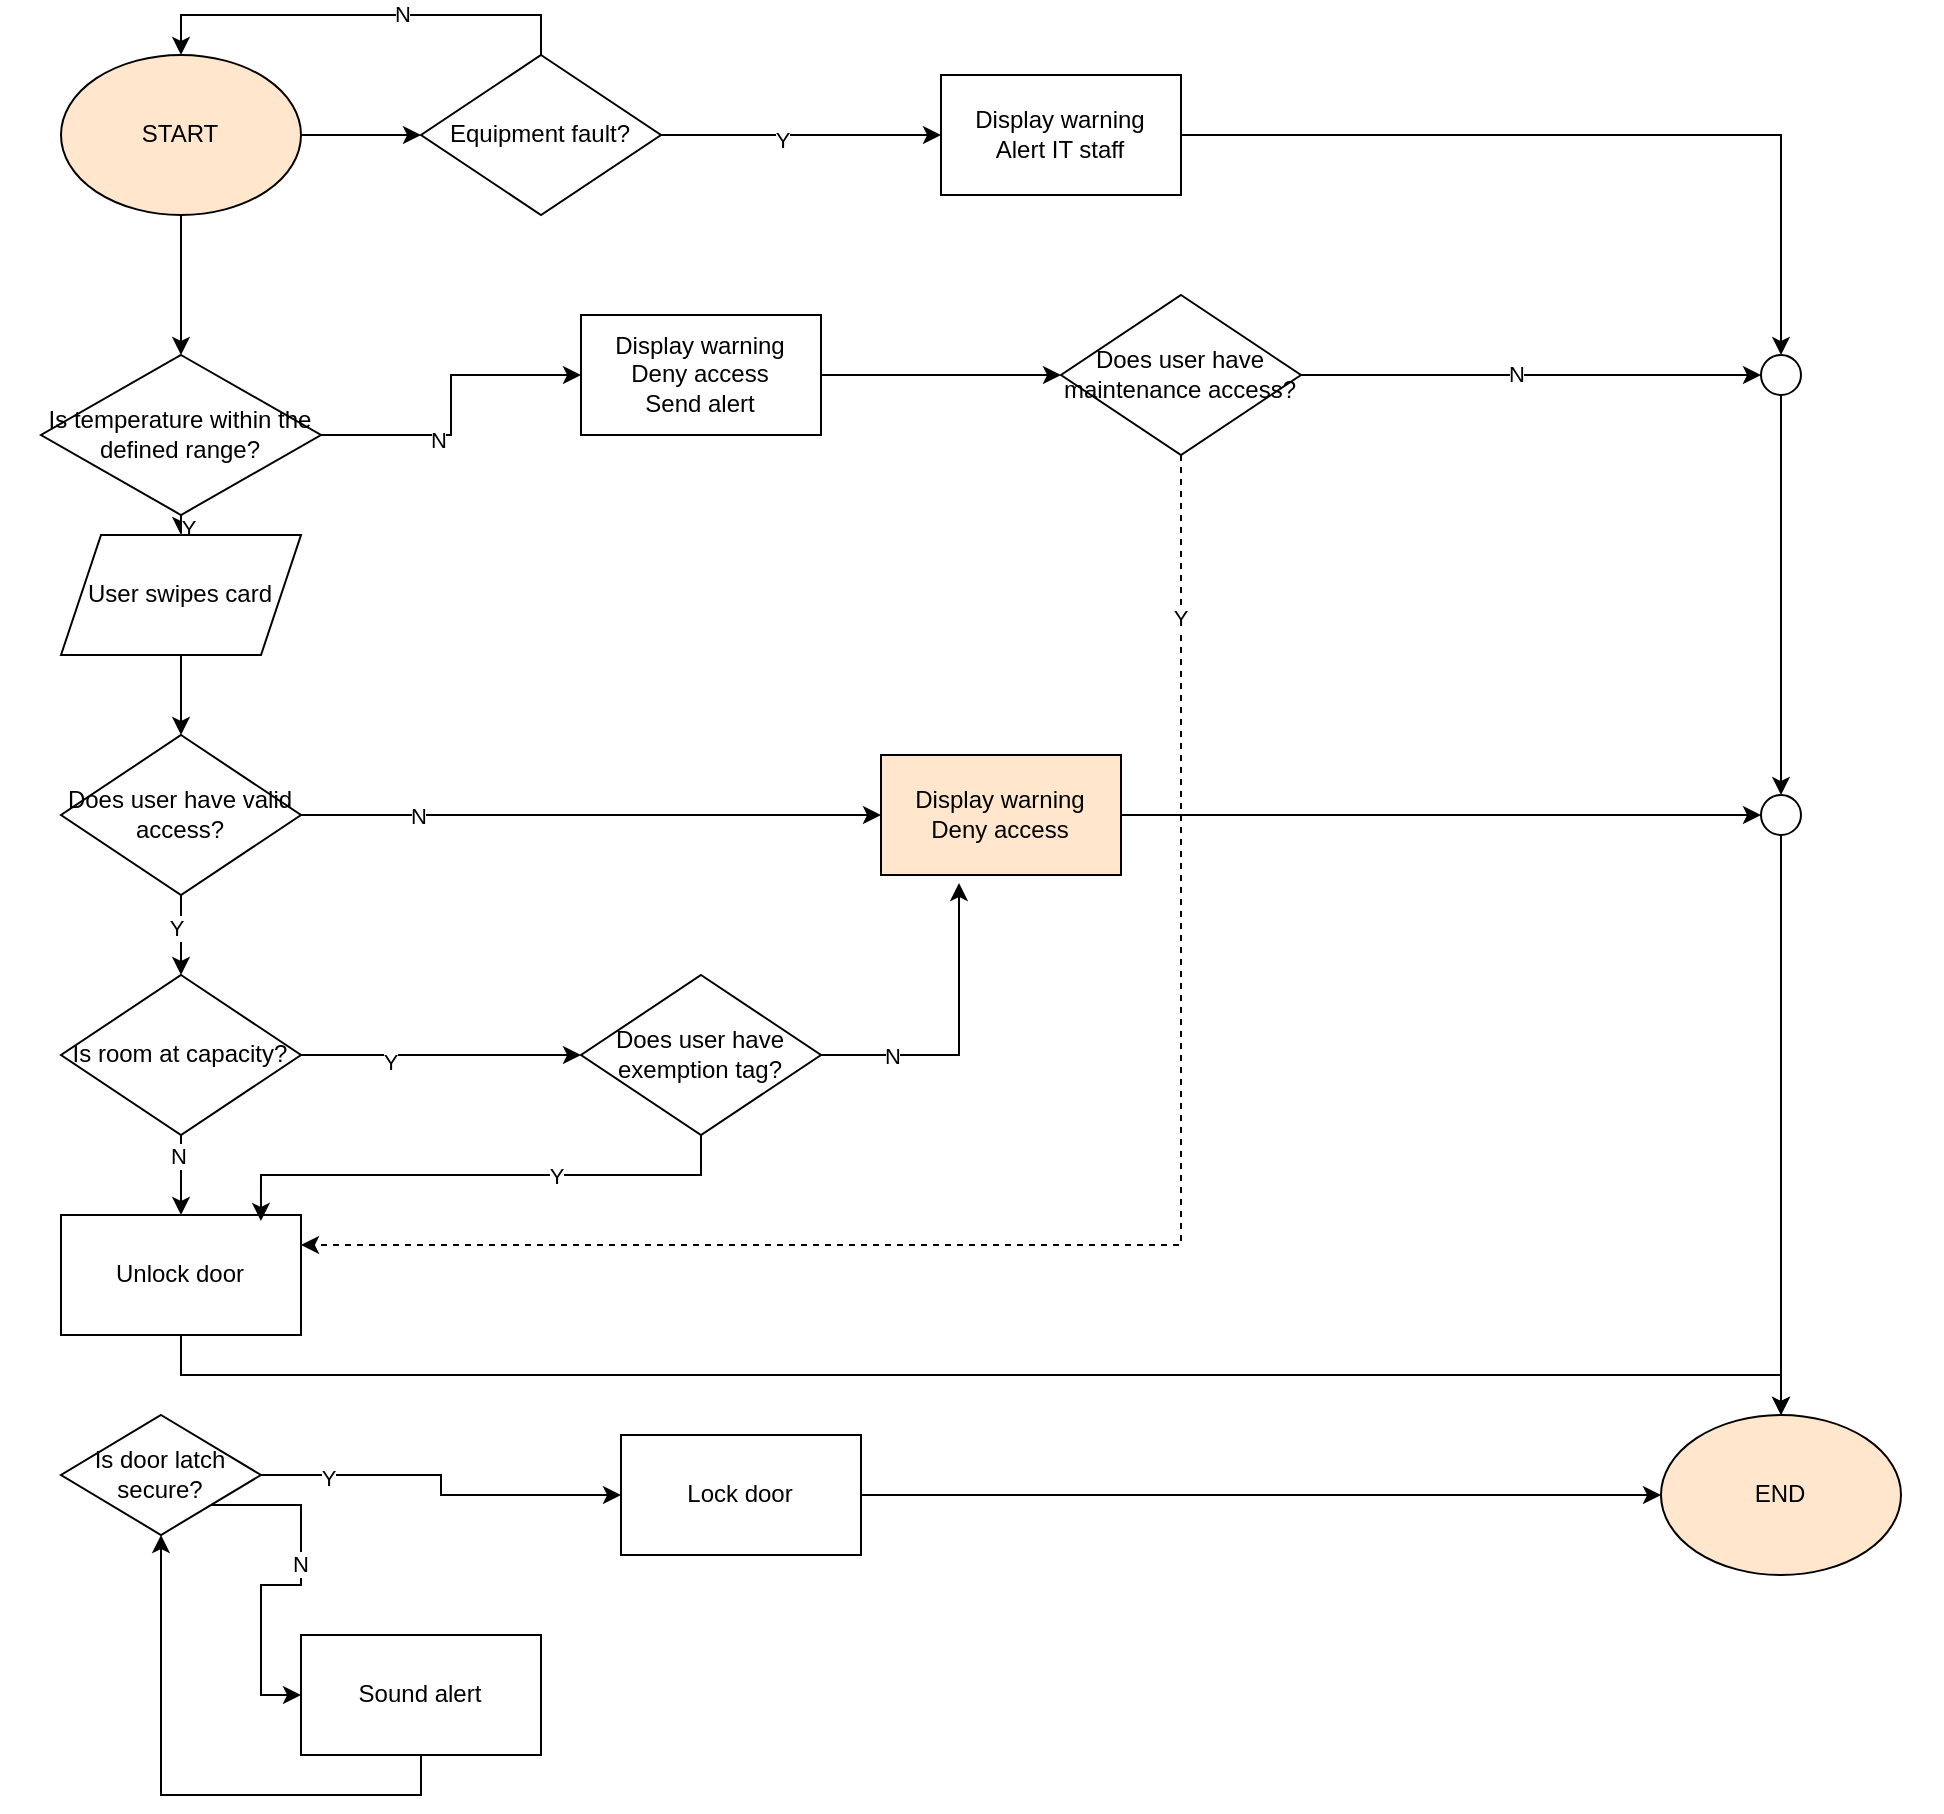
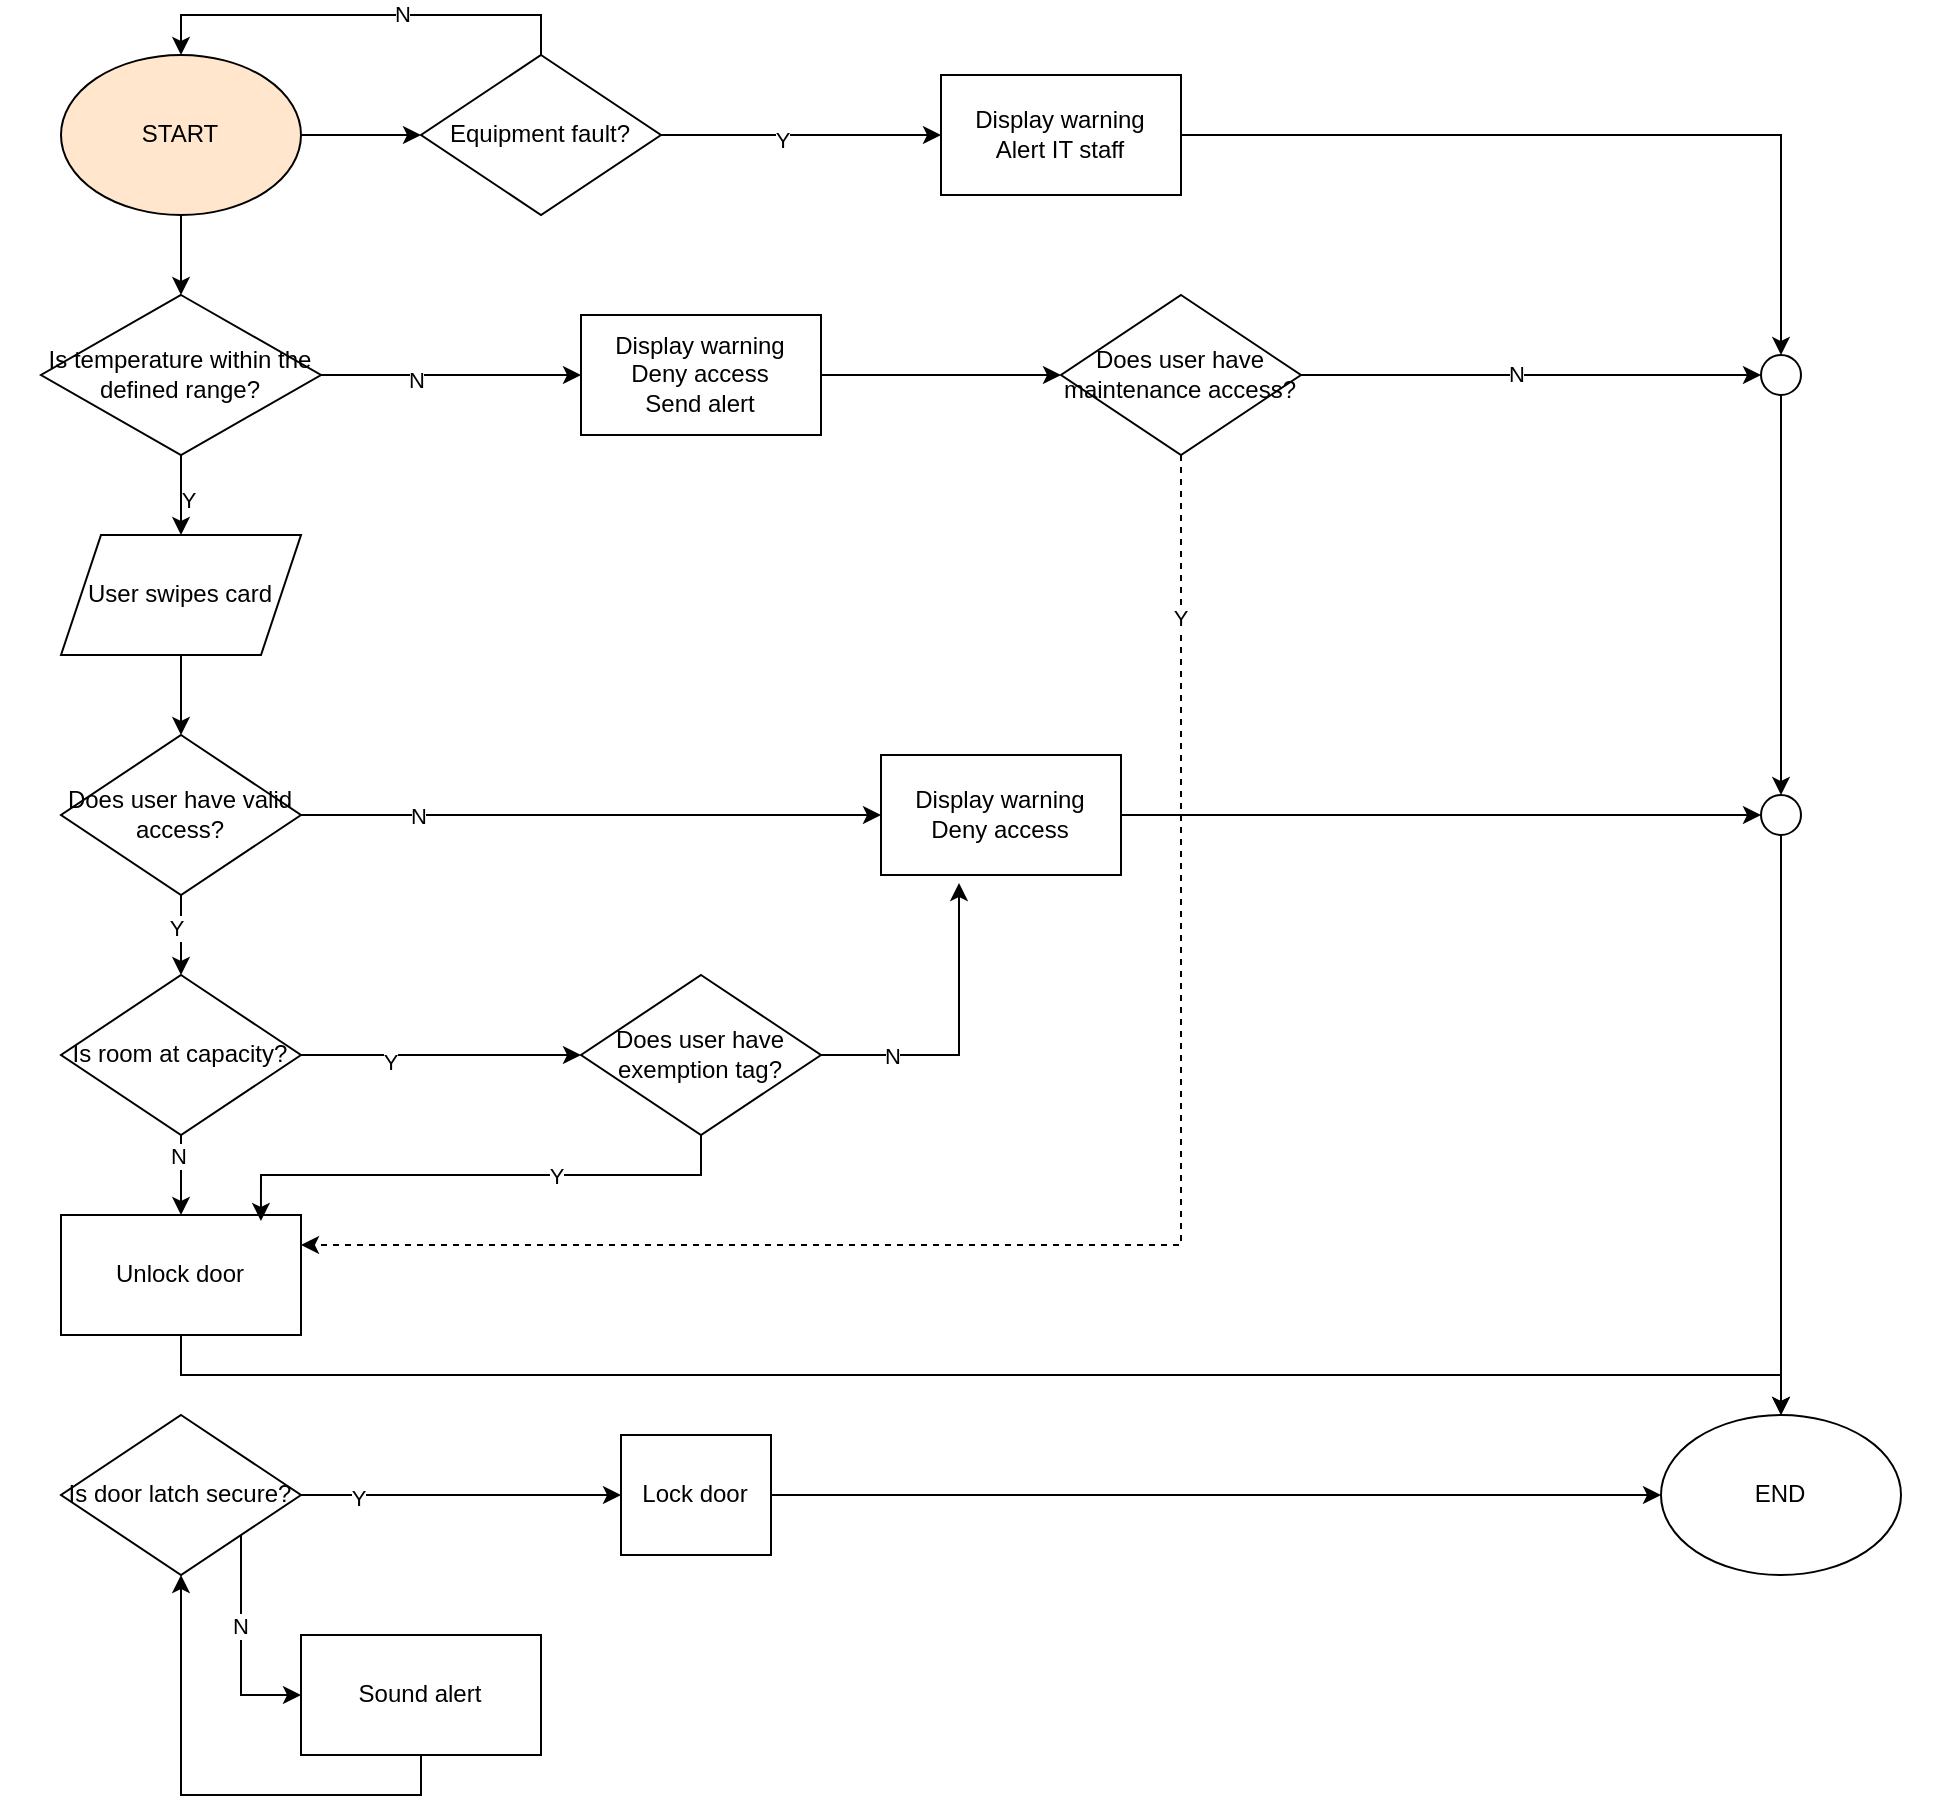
(181, 435) -> (181, 375)
(1001, 815) -> (1001, 815)
(161, 1475) -> (181, 1495)
(741, 1495) -> (696, 1495)
(1781, 1495) -> (1781, 1495)
